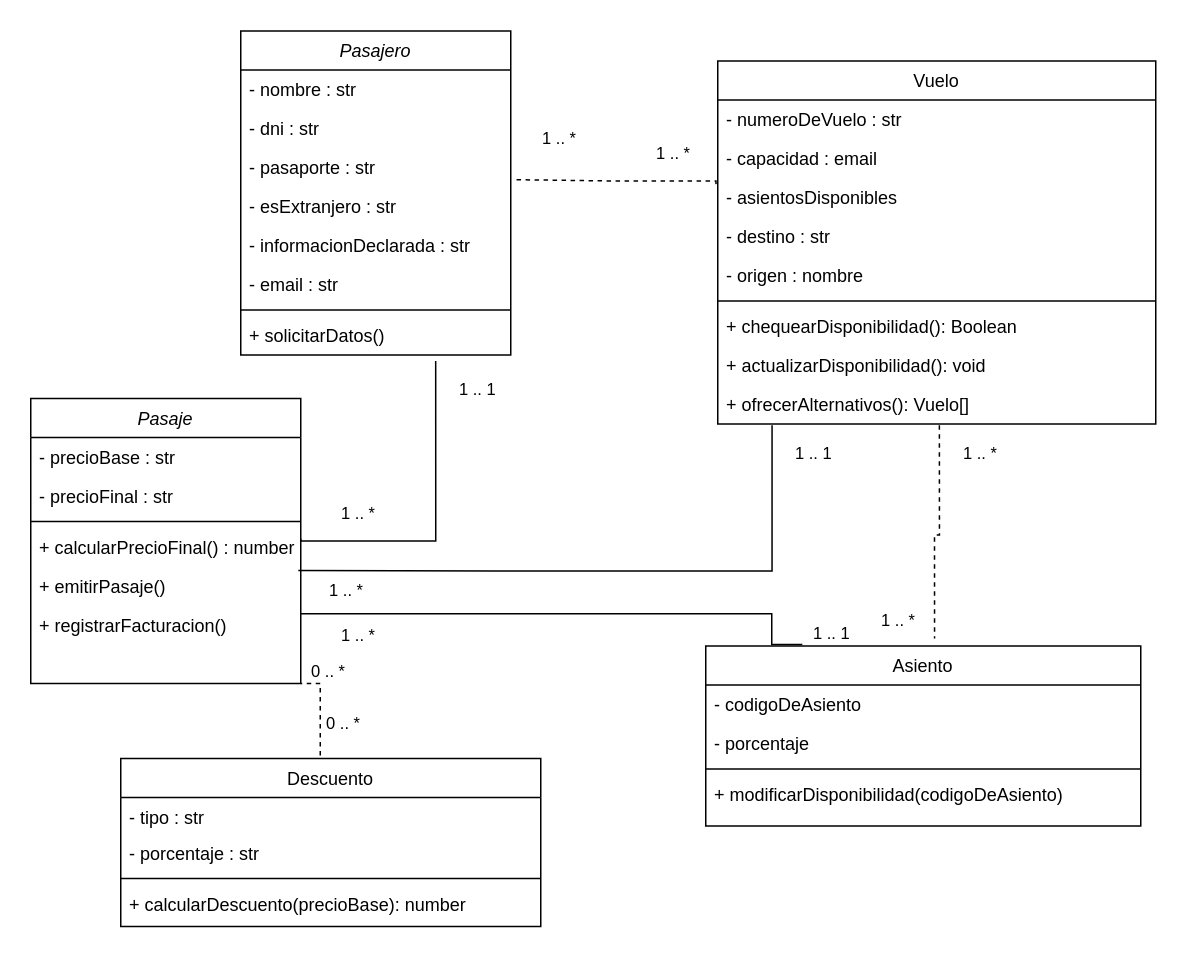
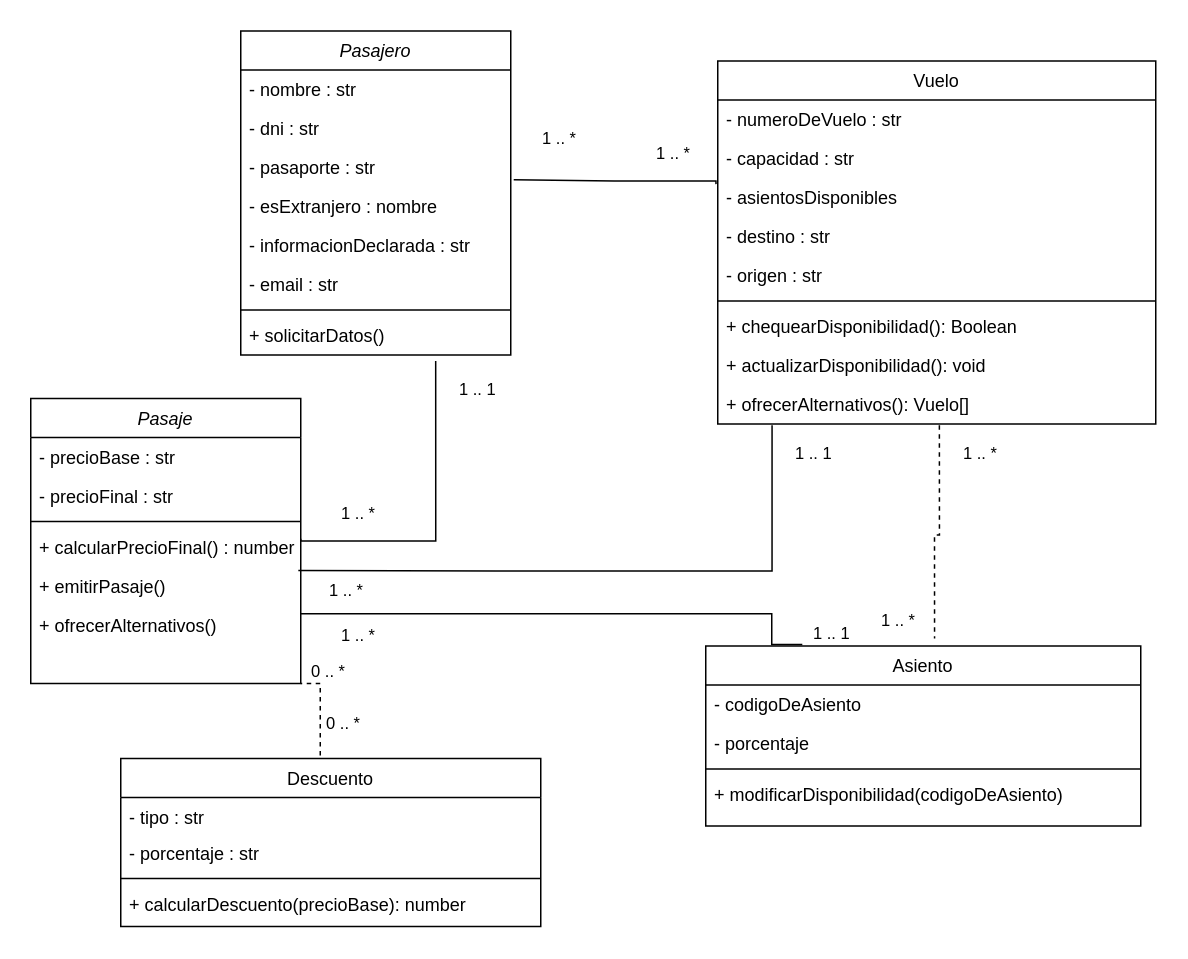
(805, 159) -> (800, 159)
(614, 181) -> (614, 181)
(343, 207) -> (358, 207)
(800, 276) -> (785, 276)
(153, 626) -> (148, 626)
